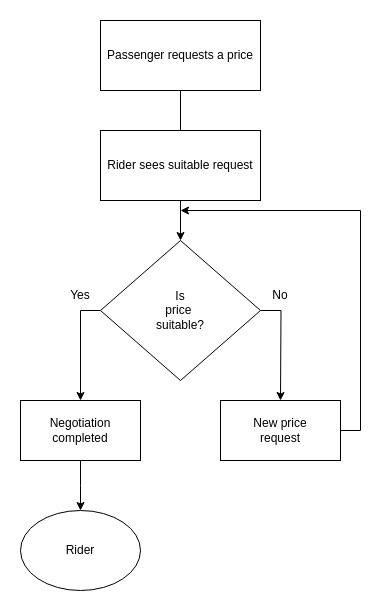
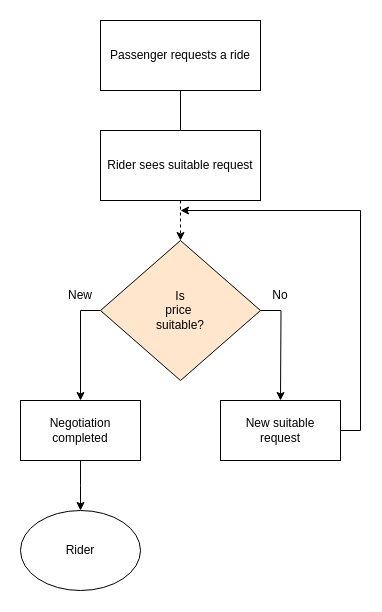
(181, 56) -> (181, 56)
(181, 217) -> (181, 217)
(81, 296) -> (81, 296)
(181, 311) -> (181, 311)
(281, 431) -> (281, 431)
